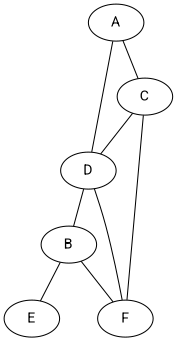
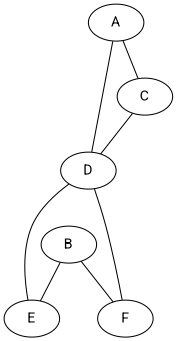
(79, 208) -> (29, 235)
(135, 208) -> none
